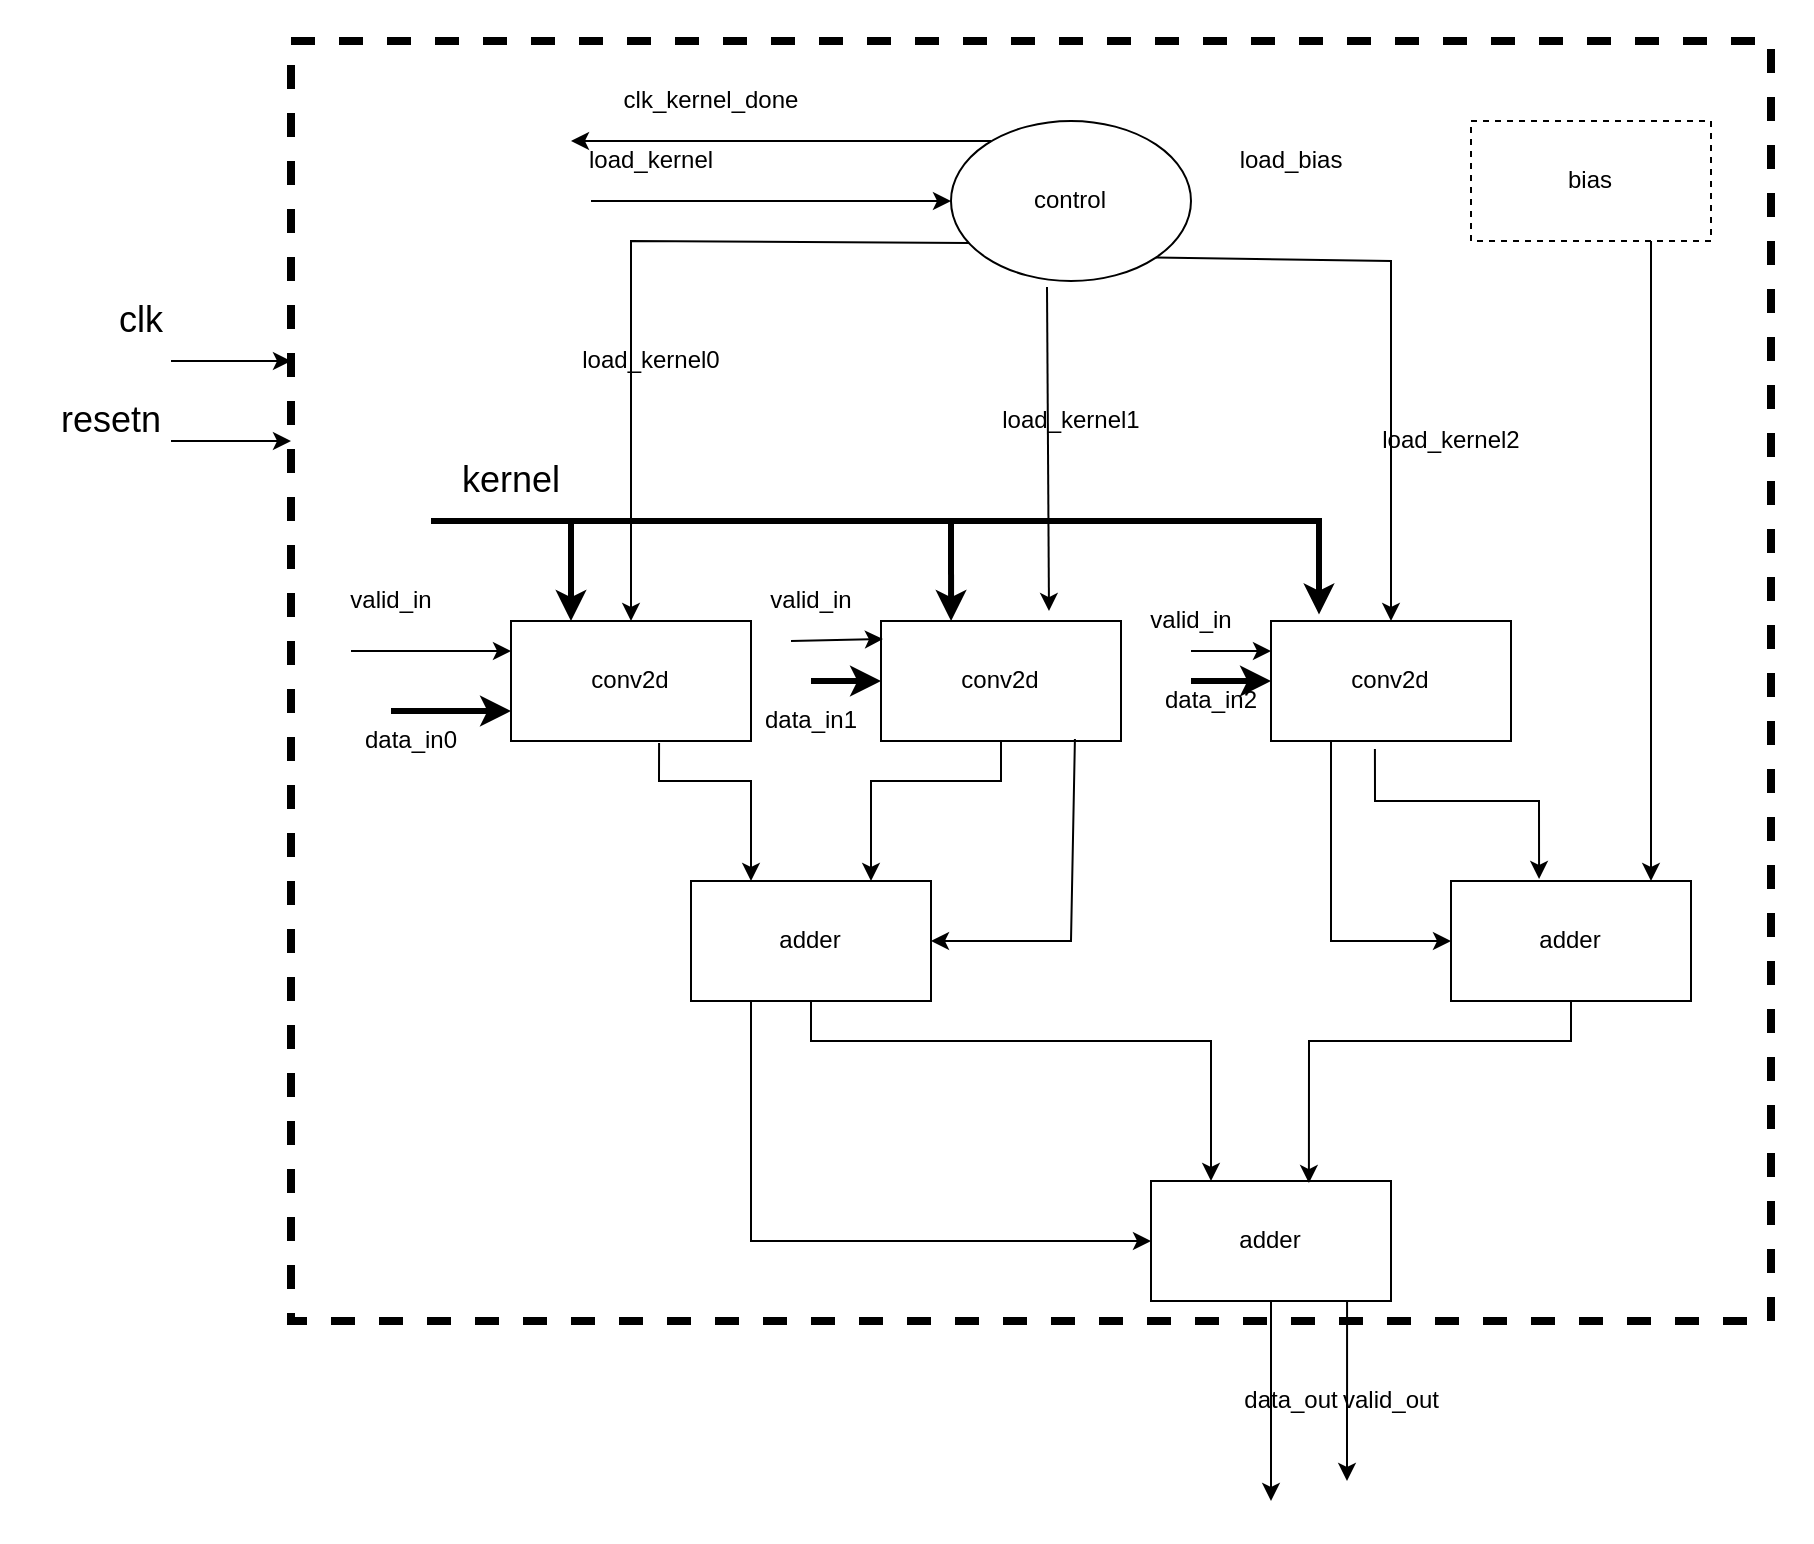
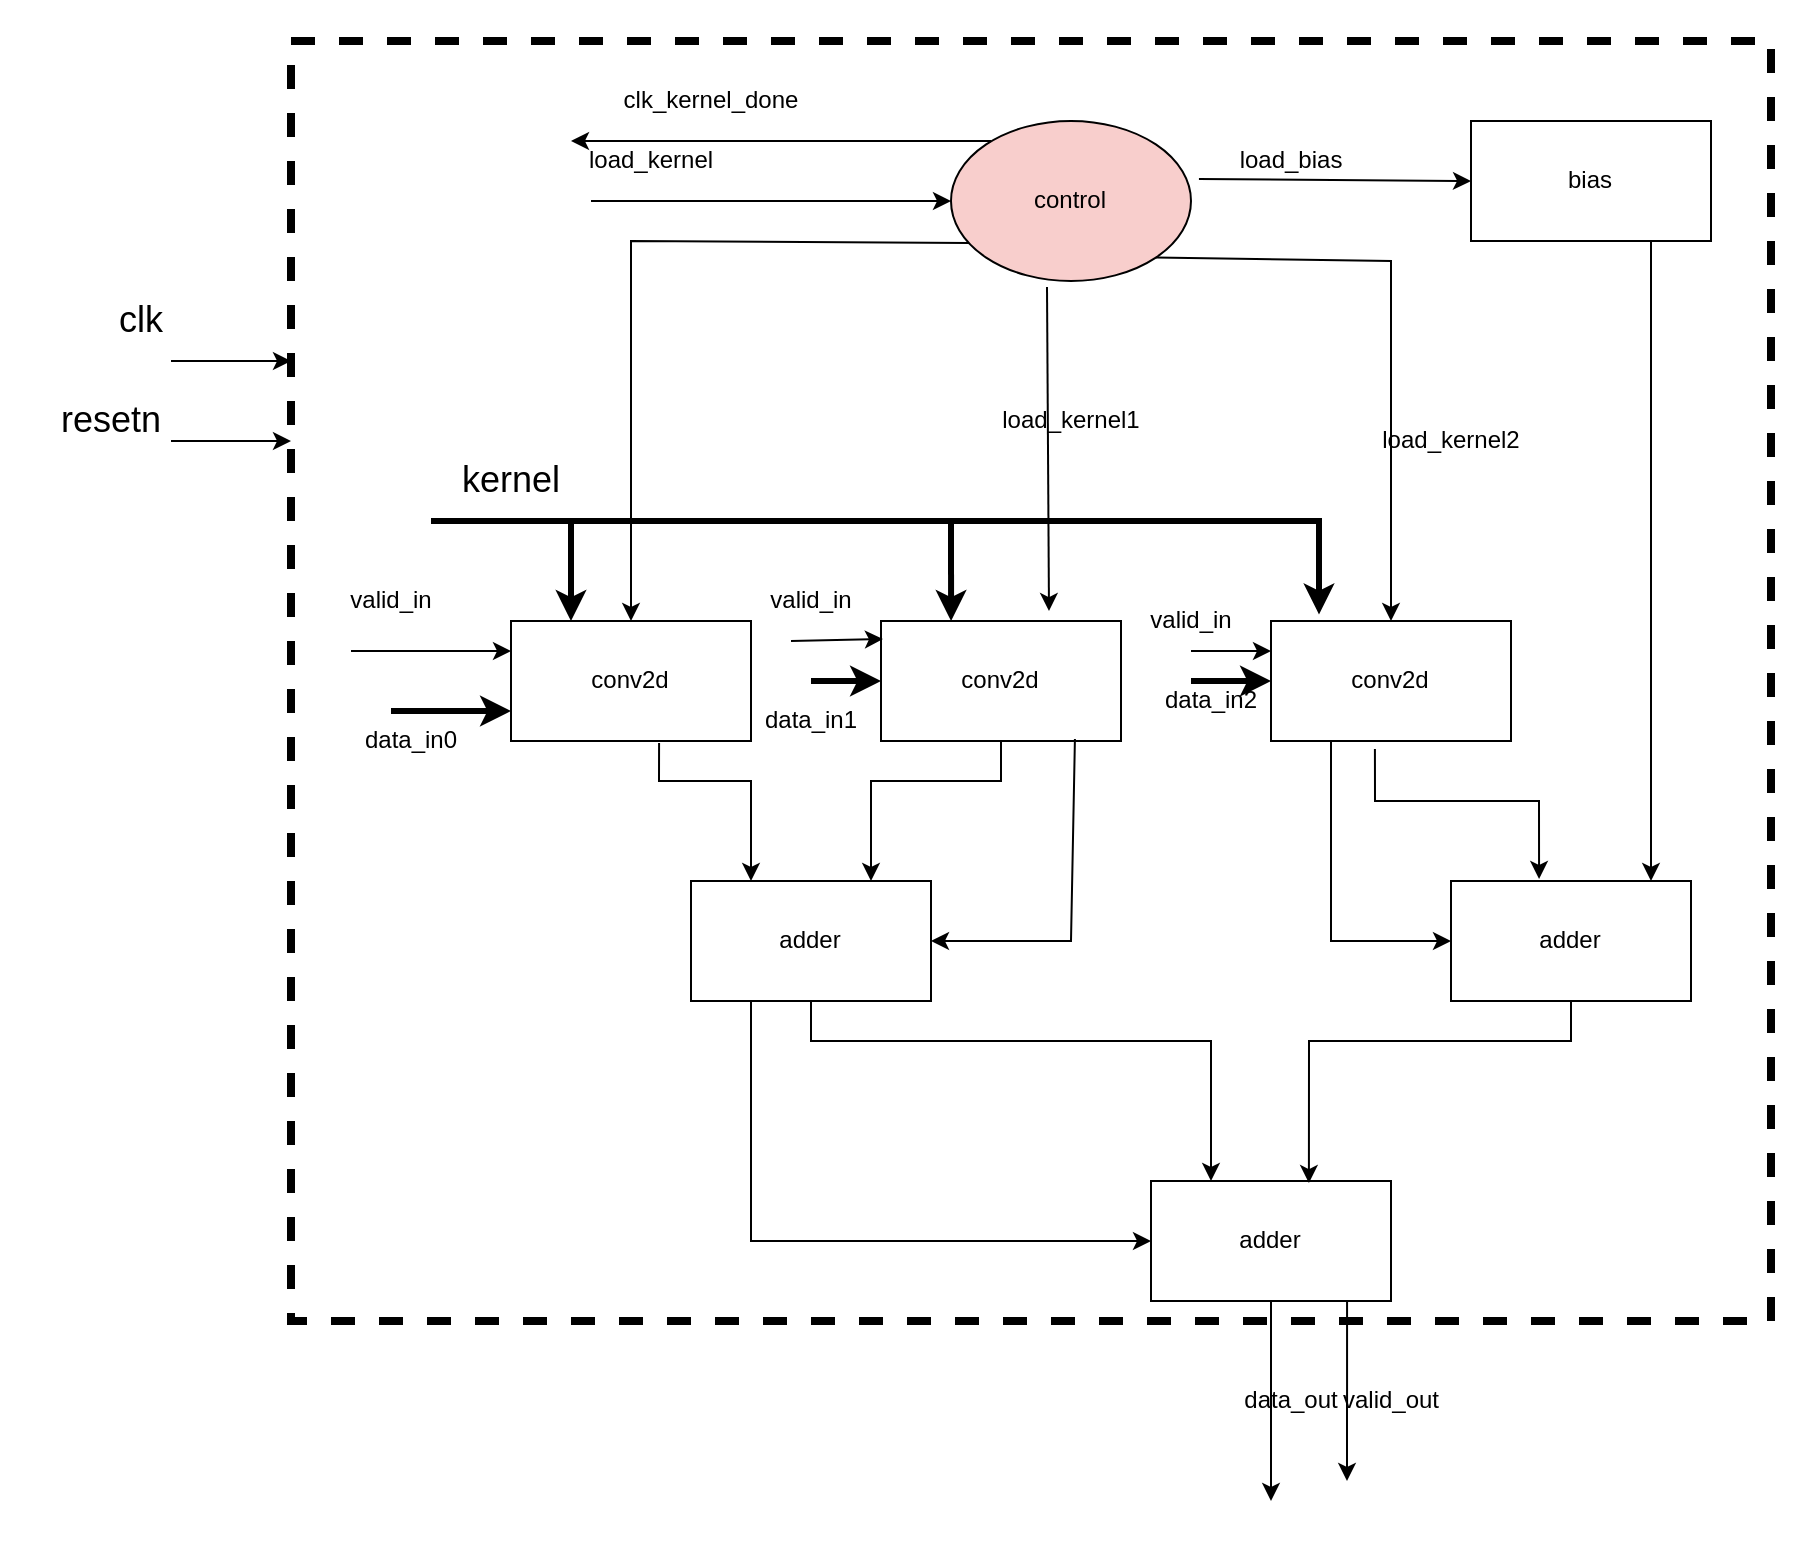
none -> (1328, 180)
(1591, 181) -> (1591, 181)
(1071, 201) -> (1071, 201)
(651, 361) -> none
